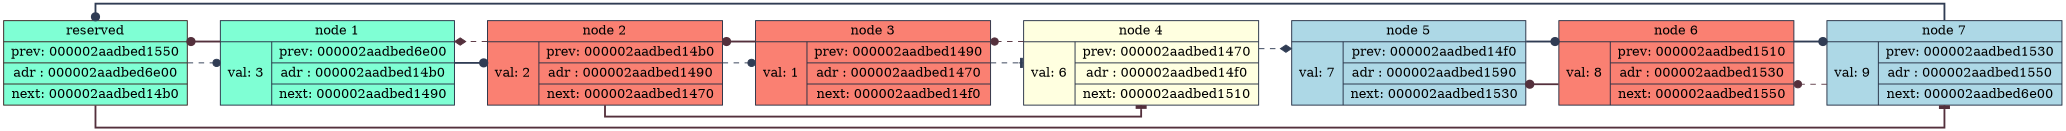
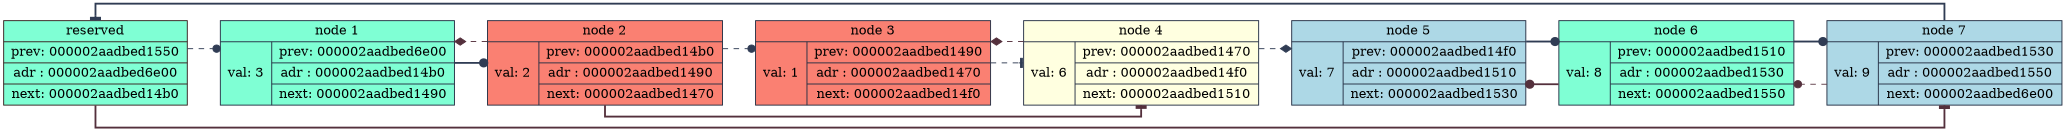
(1024, 4) -> (1022, 4)
(207, 42) -> none
(743, 42) -> none
(1011, 42) -> (1013, 42)
(1676, 63) -> (1676, 63)
(1434, 73) -> (1434, 73)
